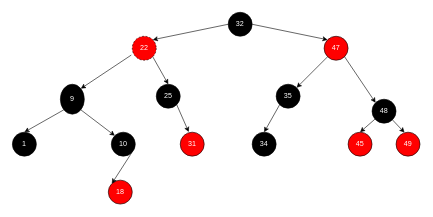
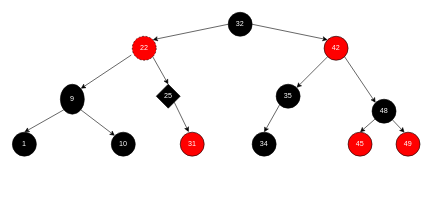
(336, 48) -> (336, 48)
(168, 96) -> (168, 96)
(123, 166) -> none
(120, 192) -> none
